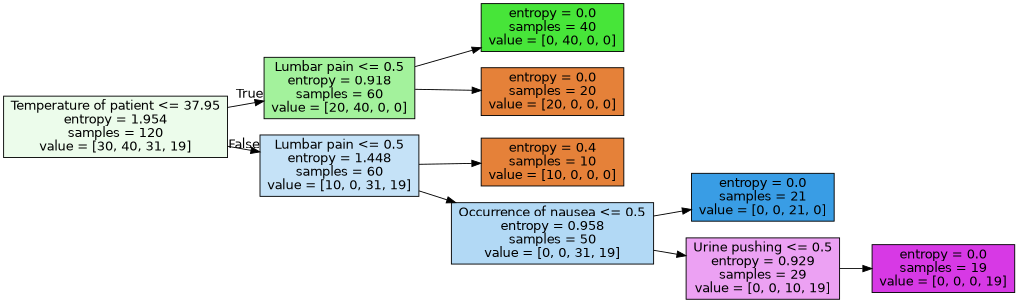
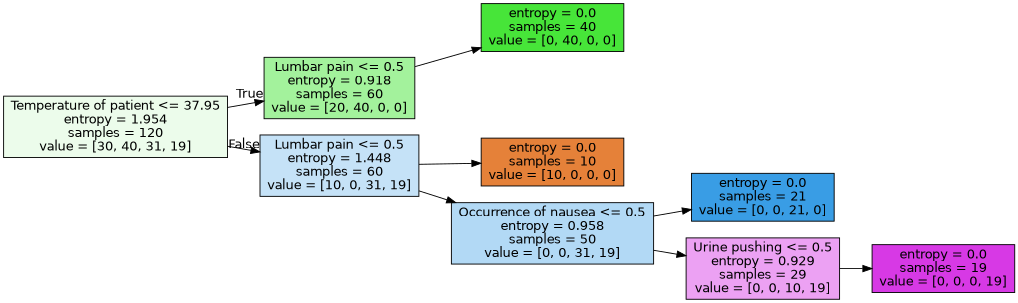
(552, 92) -> none
(552, 162) -> (552, 162)
